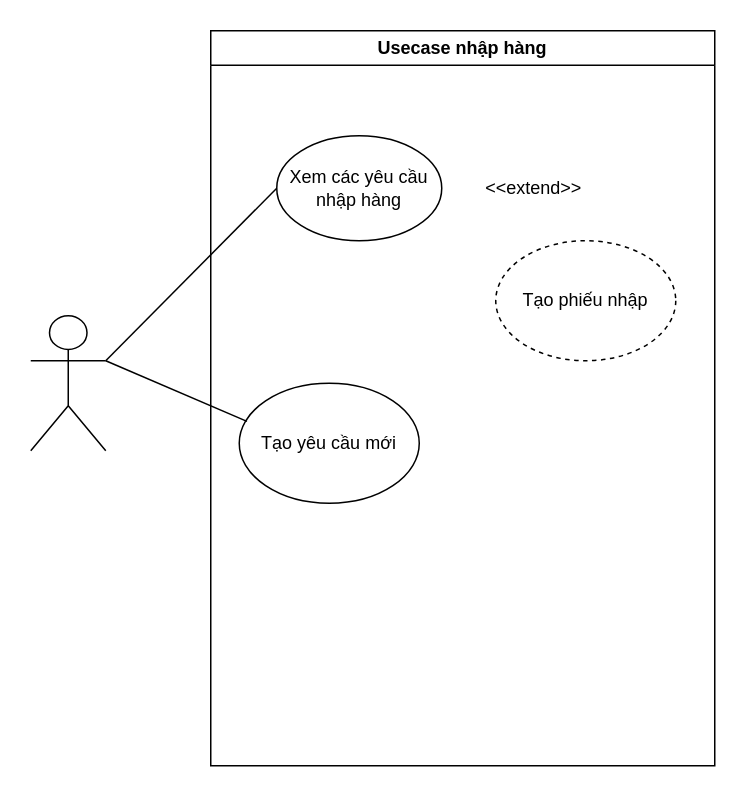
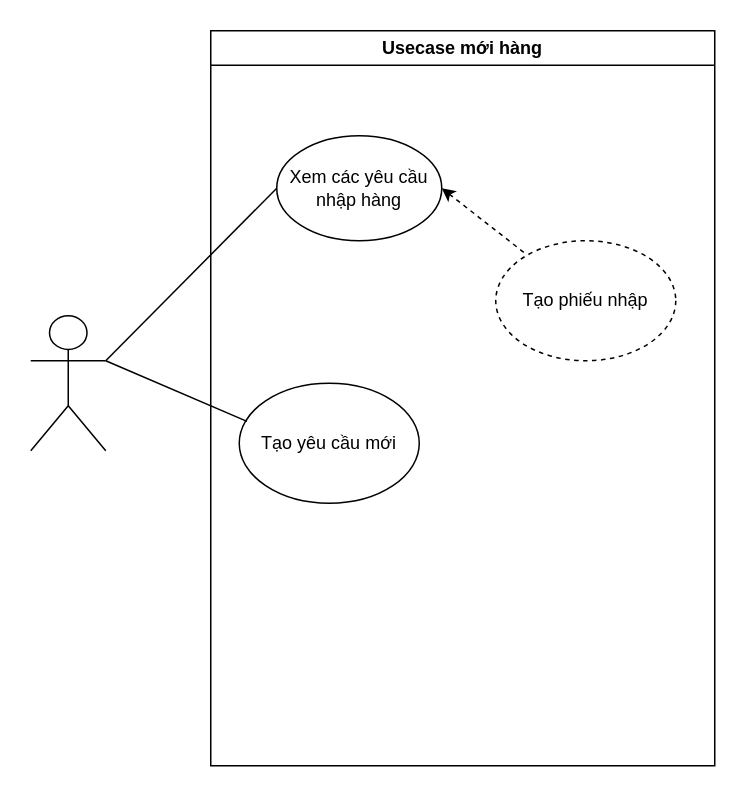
(463, 49) -> (463, 49)
(533, 188) -> none
none -> (487, 224)
